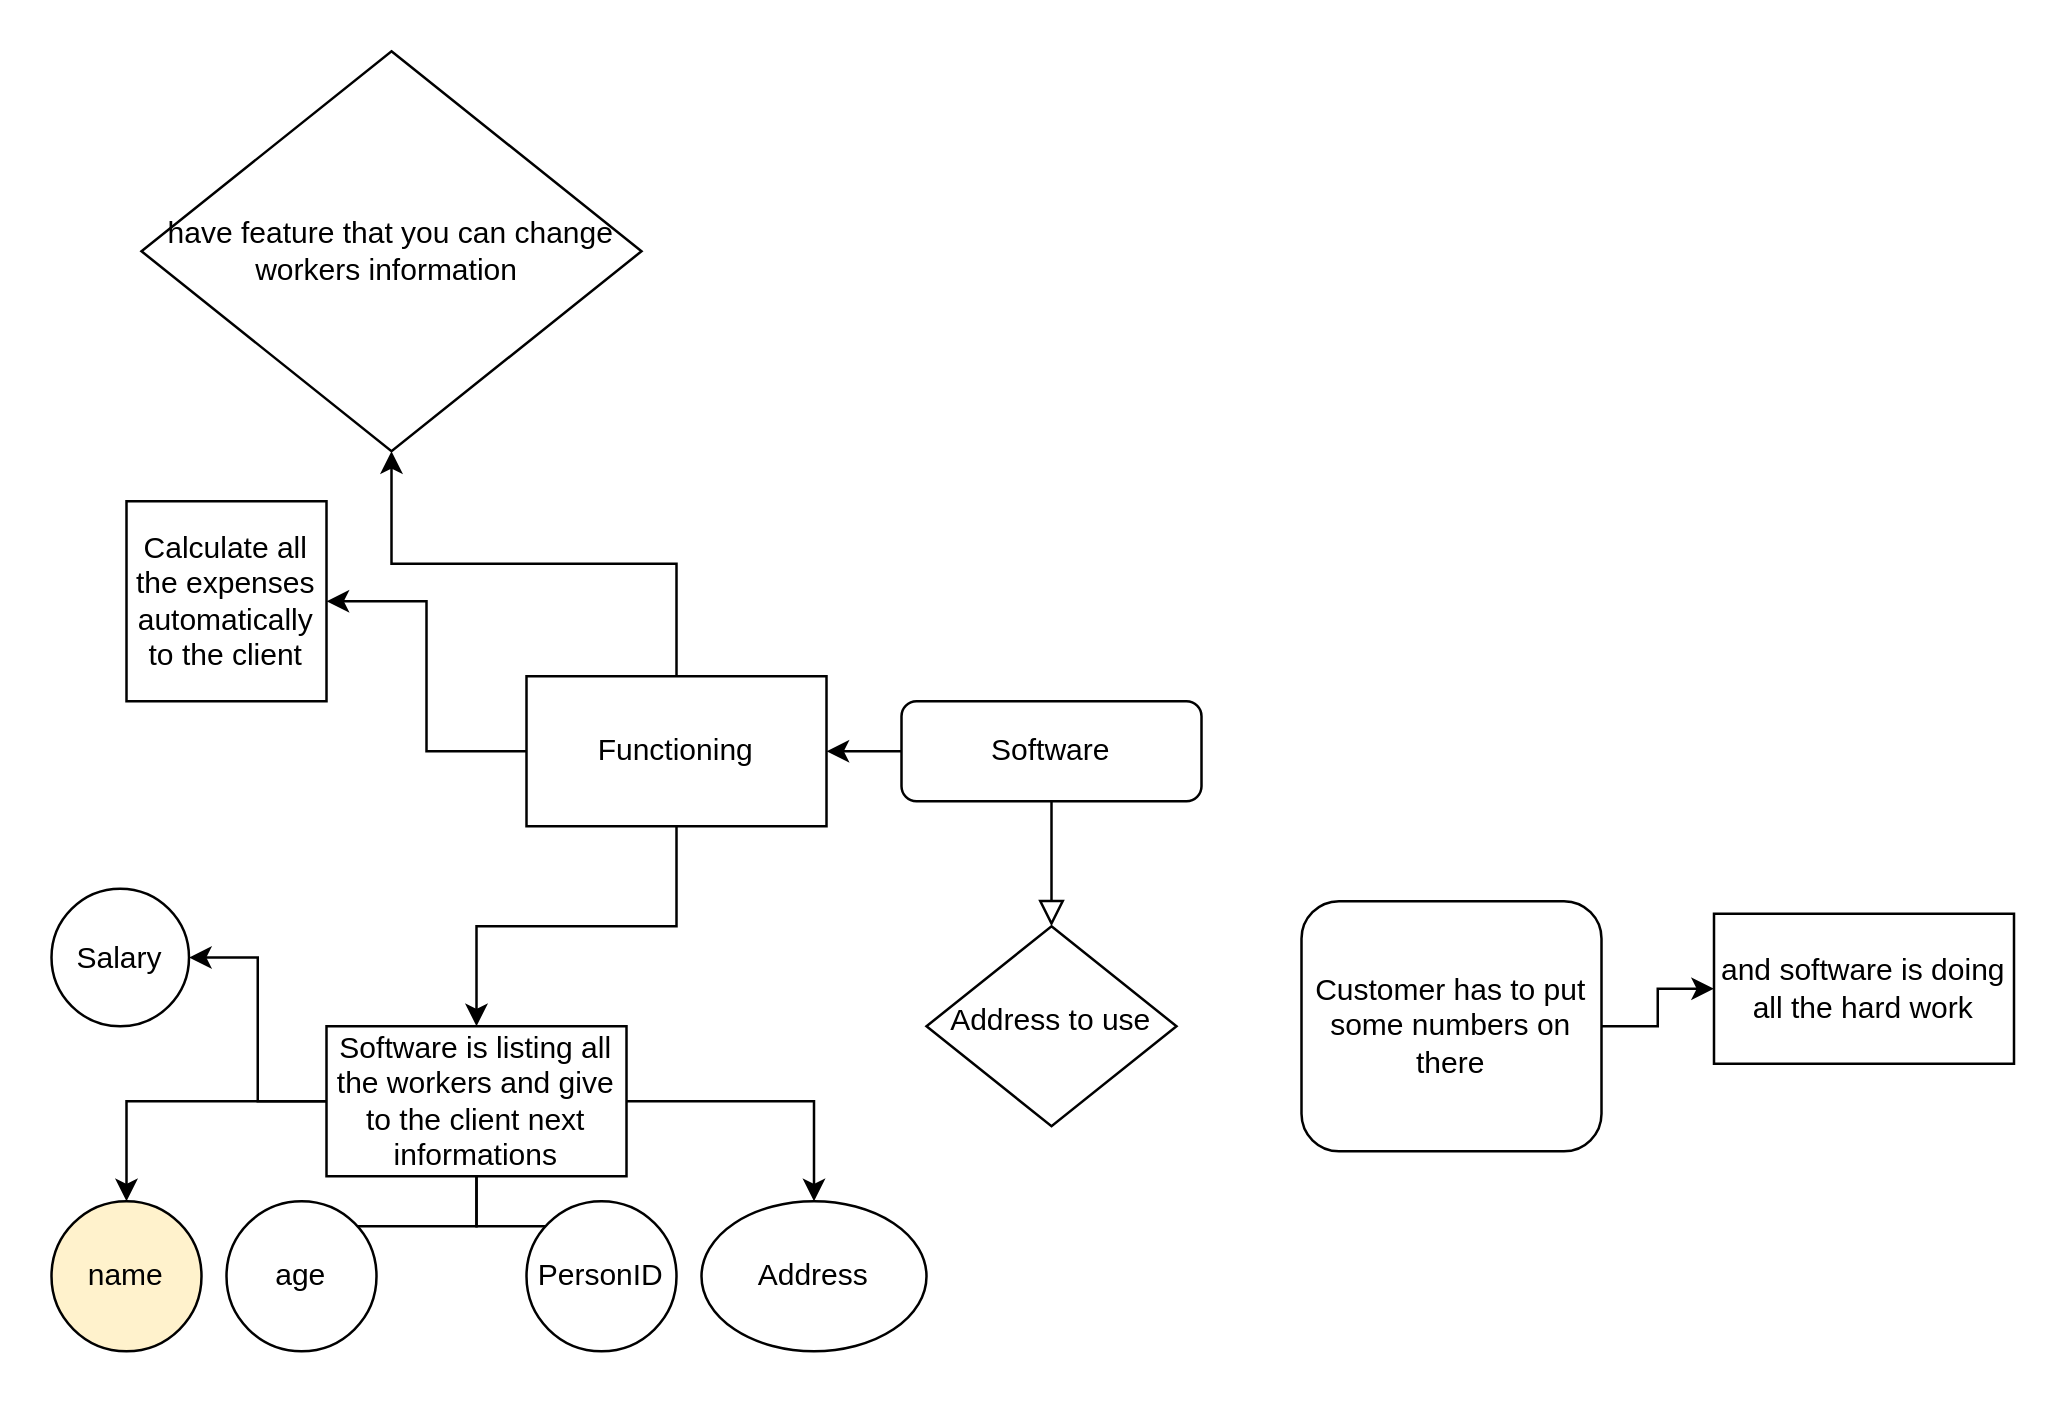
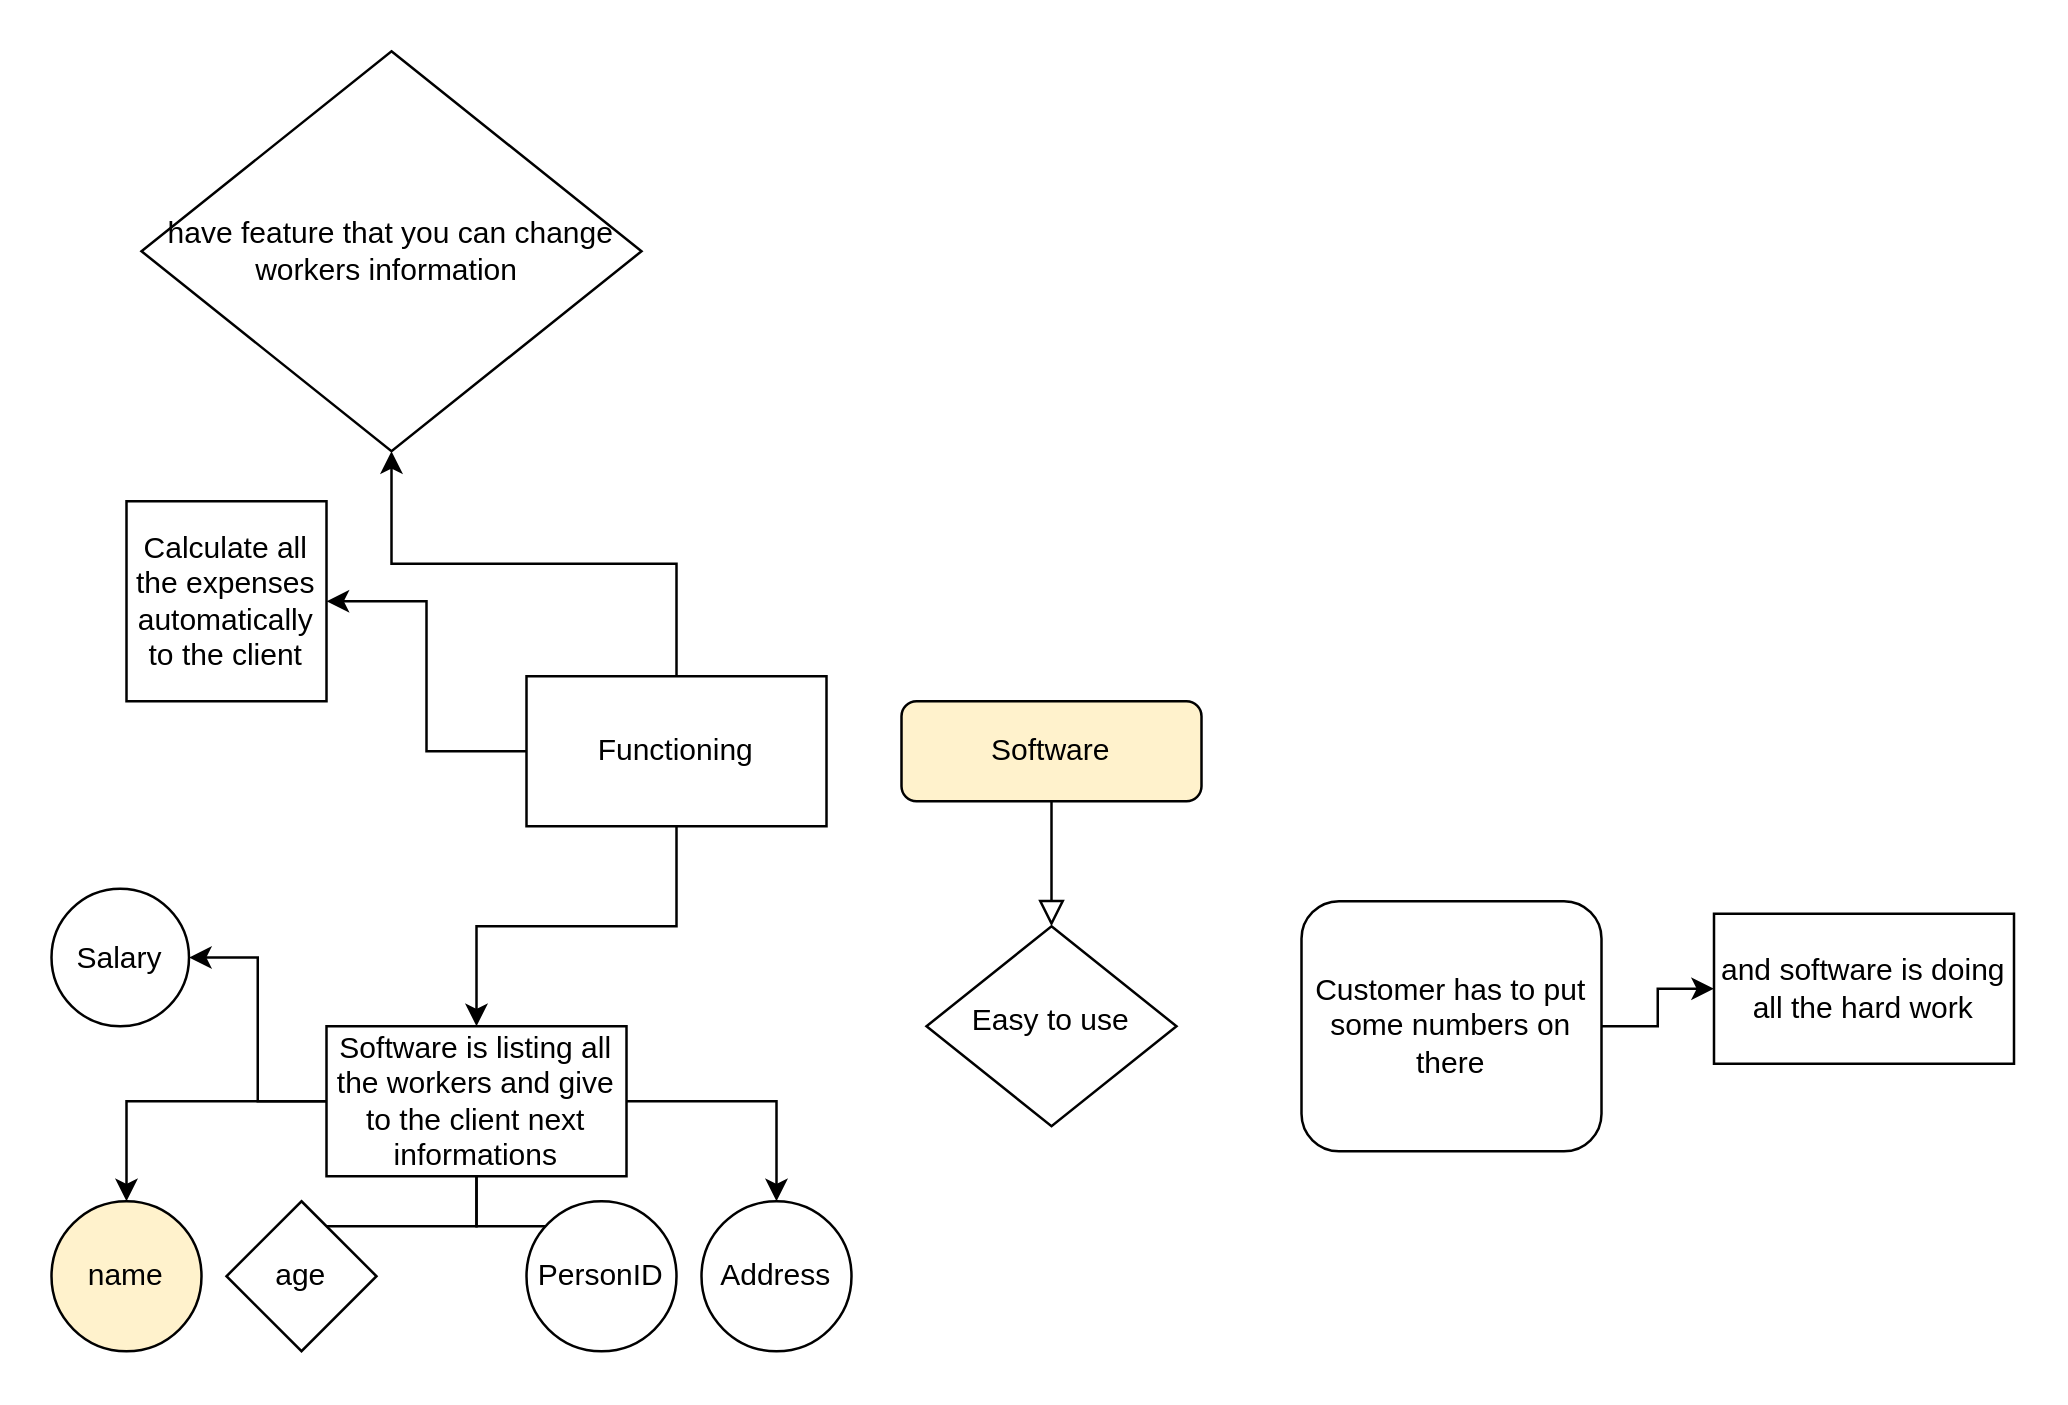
(855, 751) -> none
(1051, 751) -> (1051, 751)
(1051, 1021) -> (1051, 1021)
(301, 1276) -> (301, 1276)
(814, 1276) -> (776, 1276)
